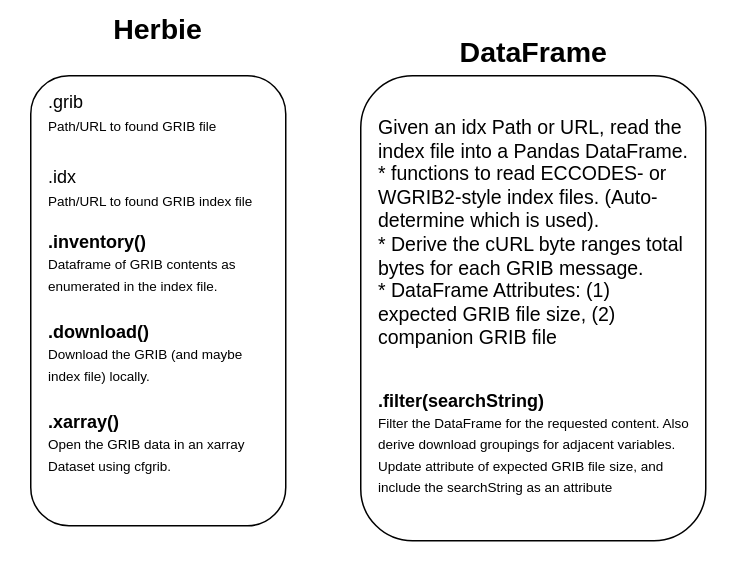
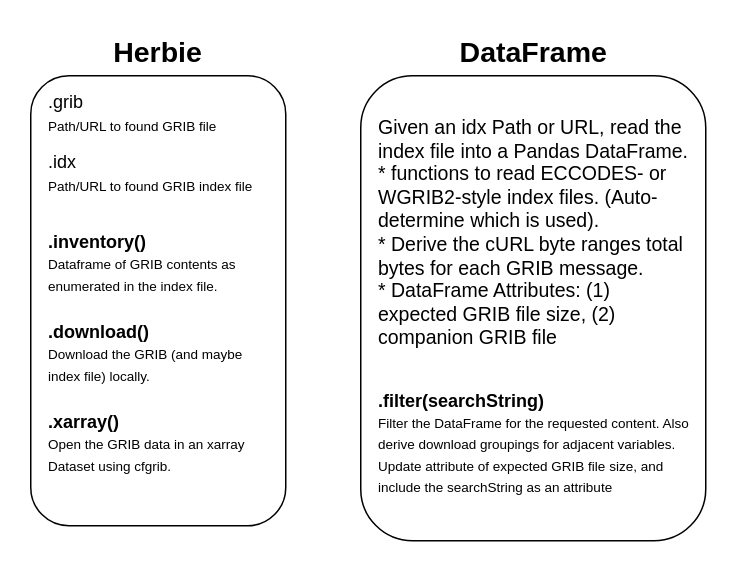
(158, 31) -> (158, 53)
(151, 188) -> (151, 173)
